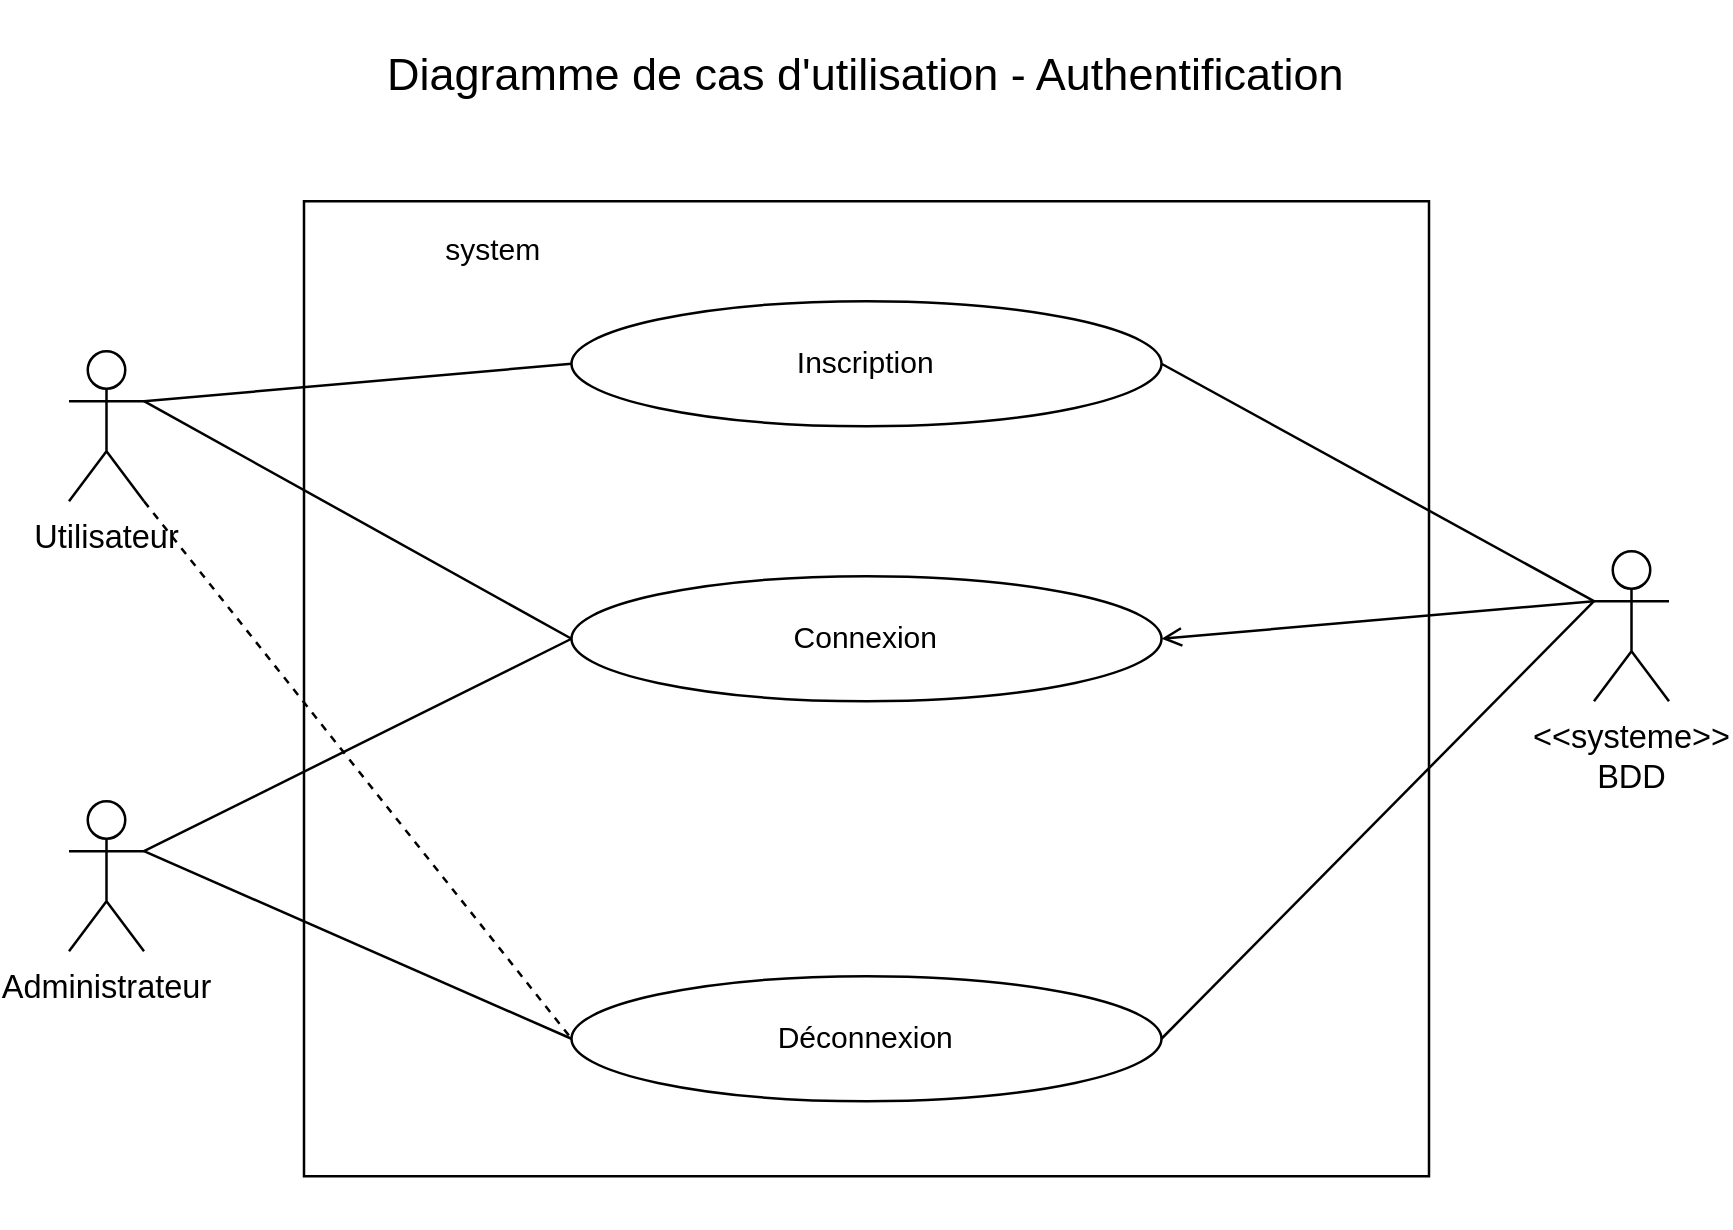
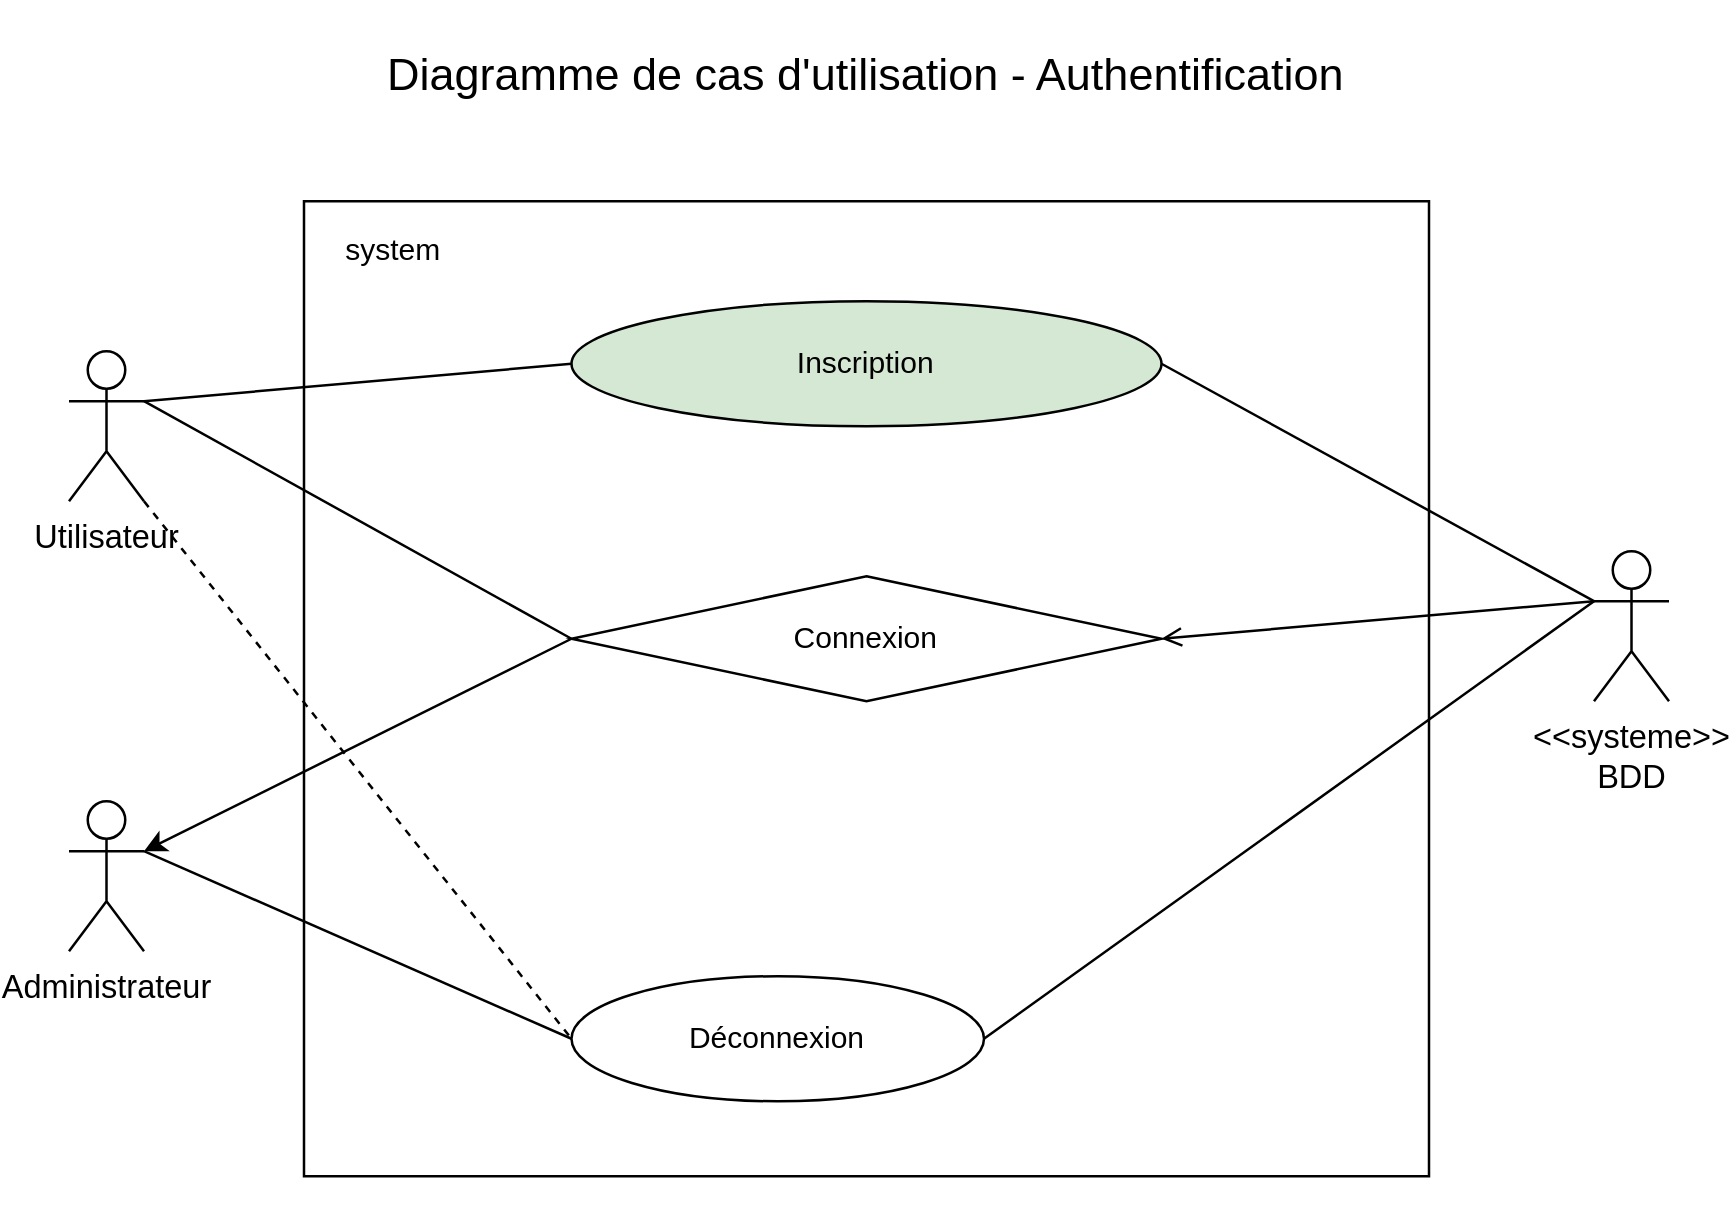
(494, 251) -> (394, 251)
(866, 364) -> (866, 364)
(866, 639) -> (866, 639)
(155, 845) -> (160, 843)
(866, 1039) -> (778, 1039)
